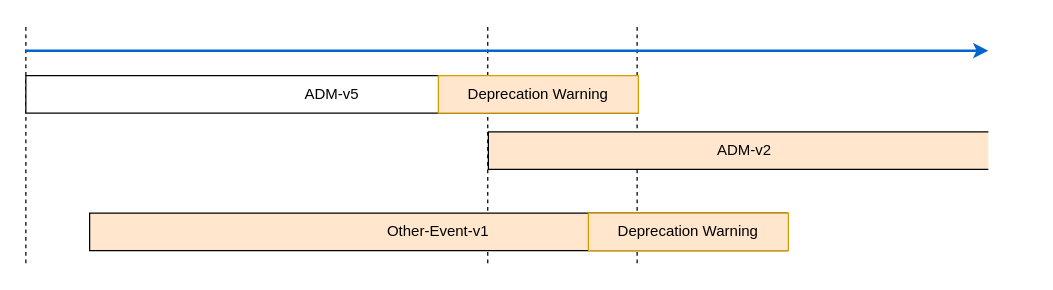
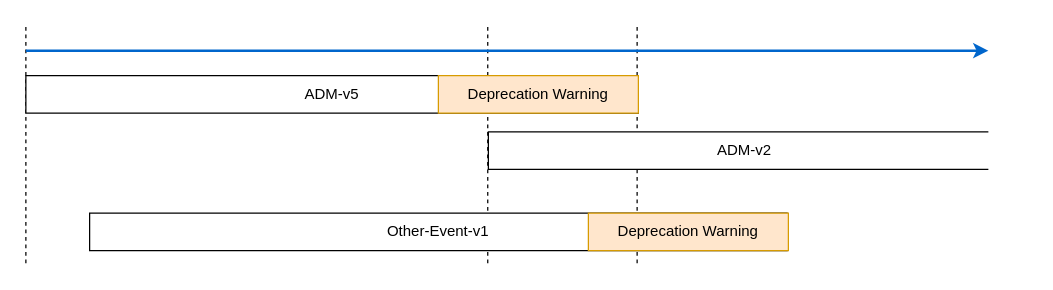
(744, 151) -> (744, 151)
(438, 232) -> (438, 232)
